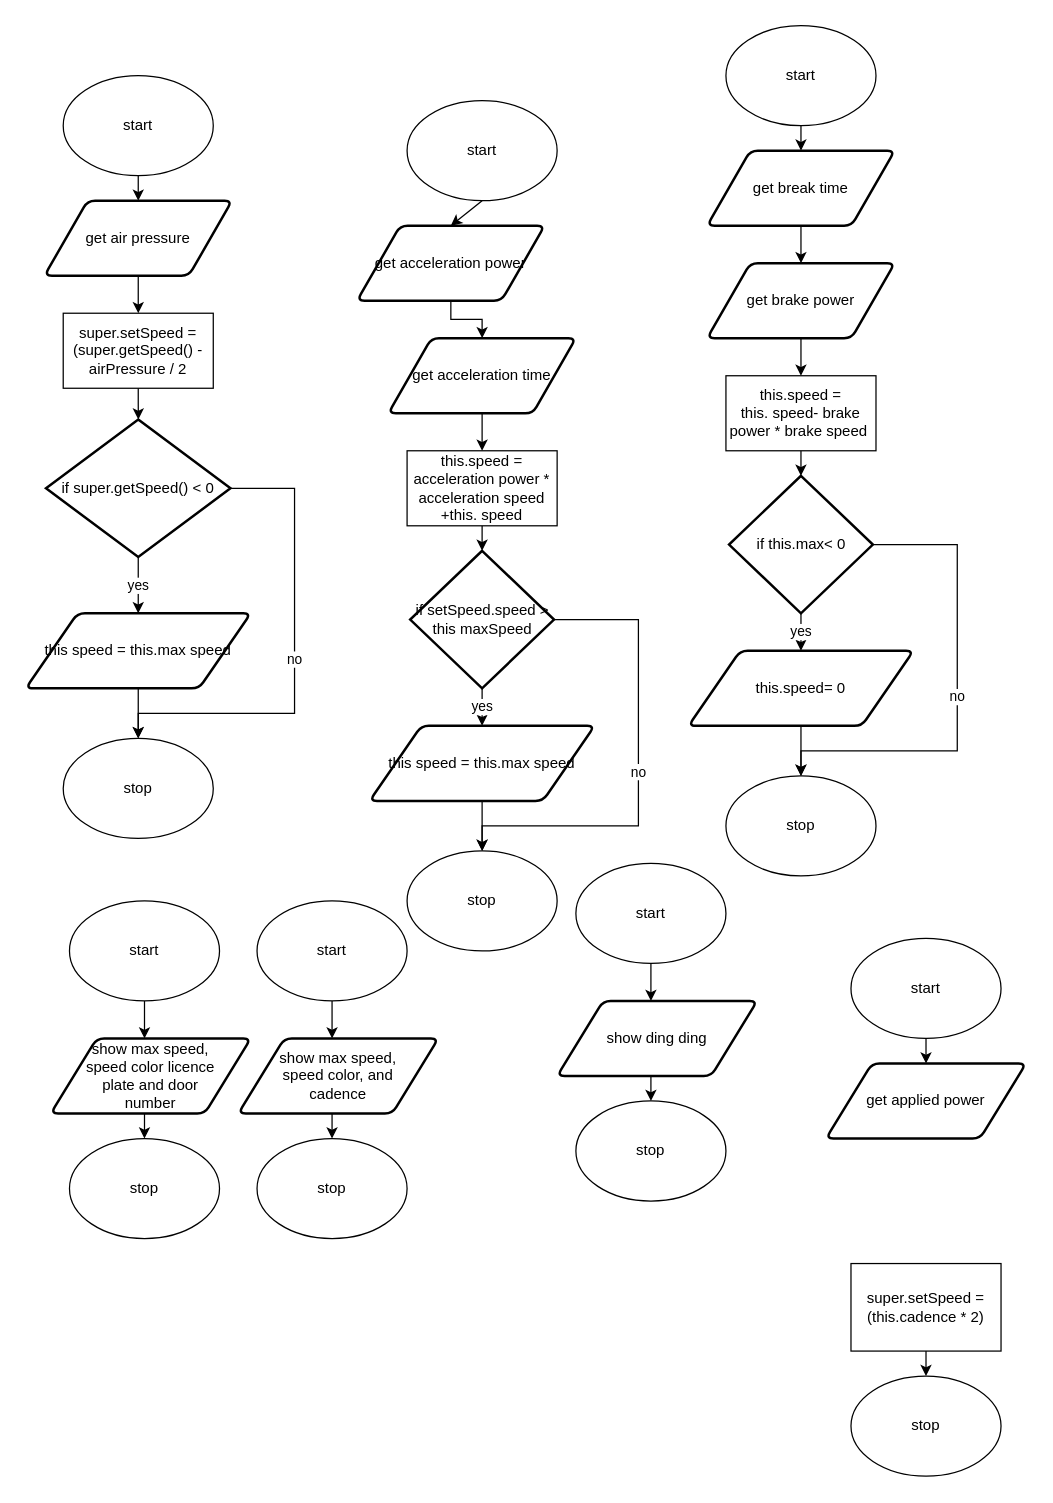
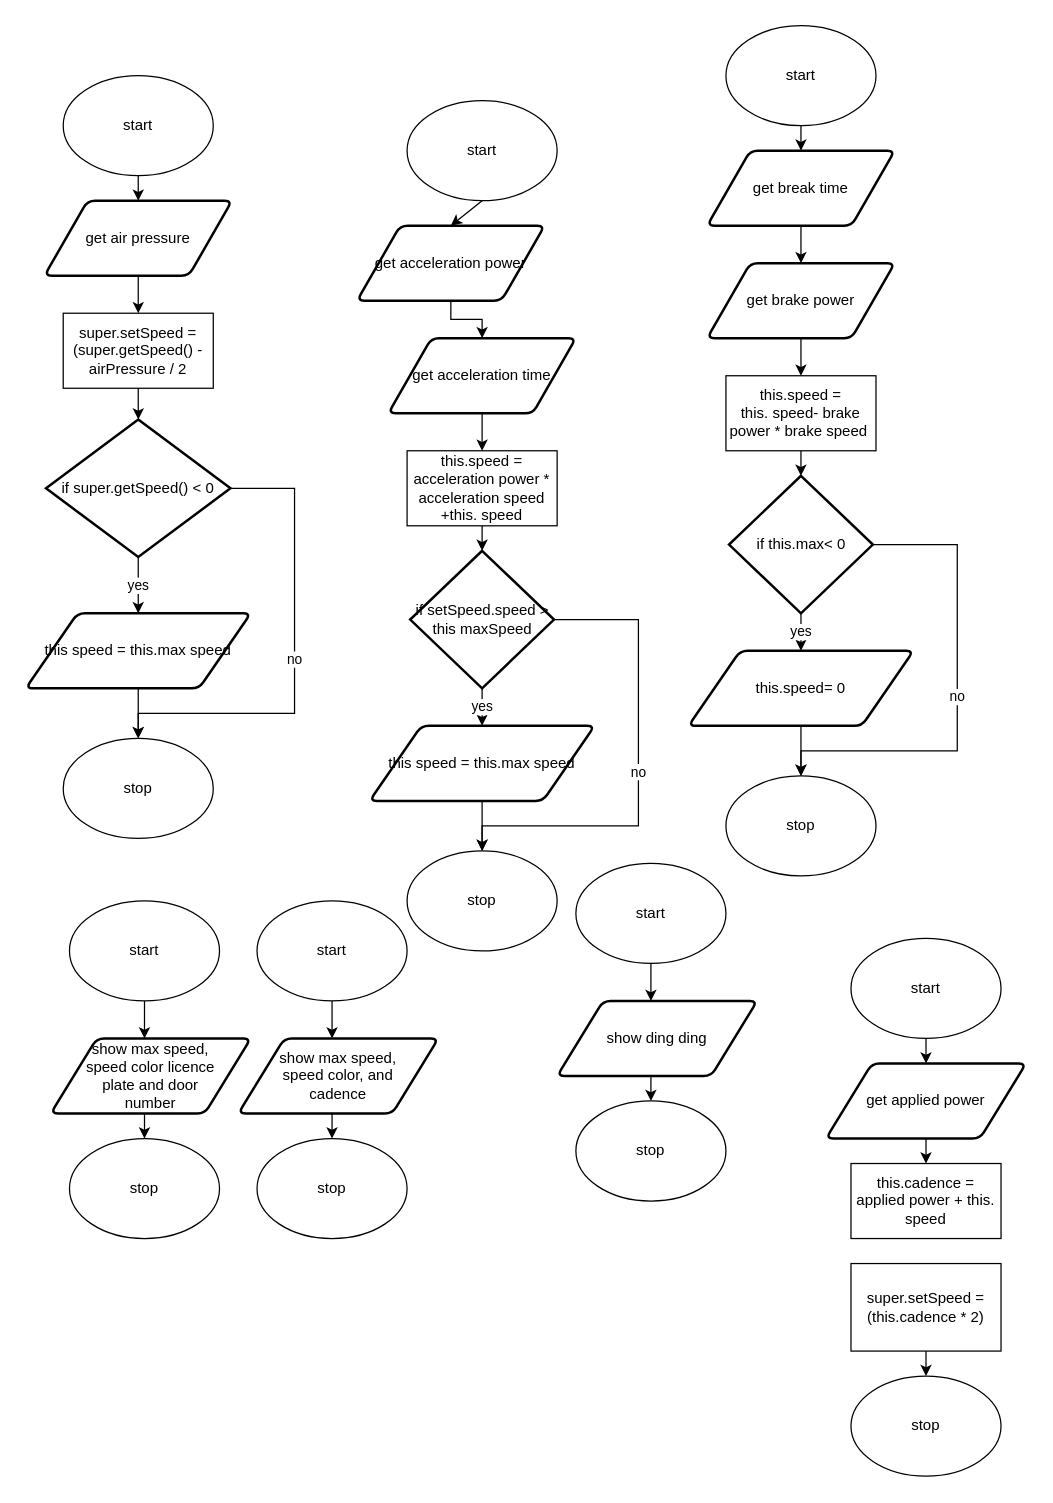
none -> (926, 1146)
none -> (926, 1201)
